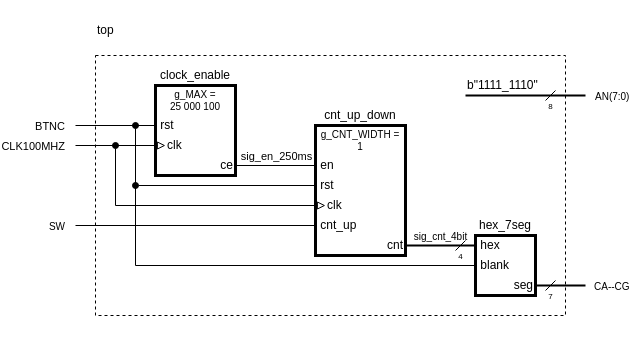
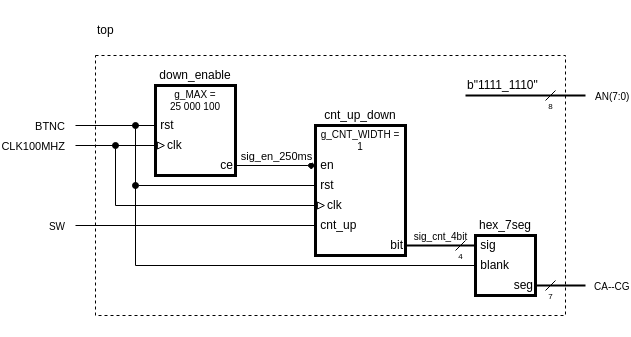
(196, 76) -> (196, 76)
(310, 166) -> (307, 166)
(393, 246) -> (395, 246)
(488, 246) -> (486, 246)
